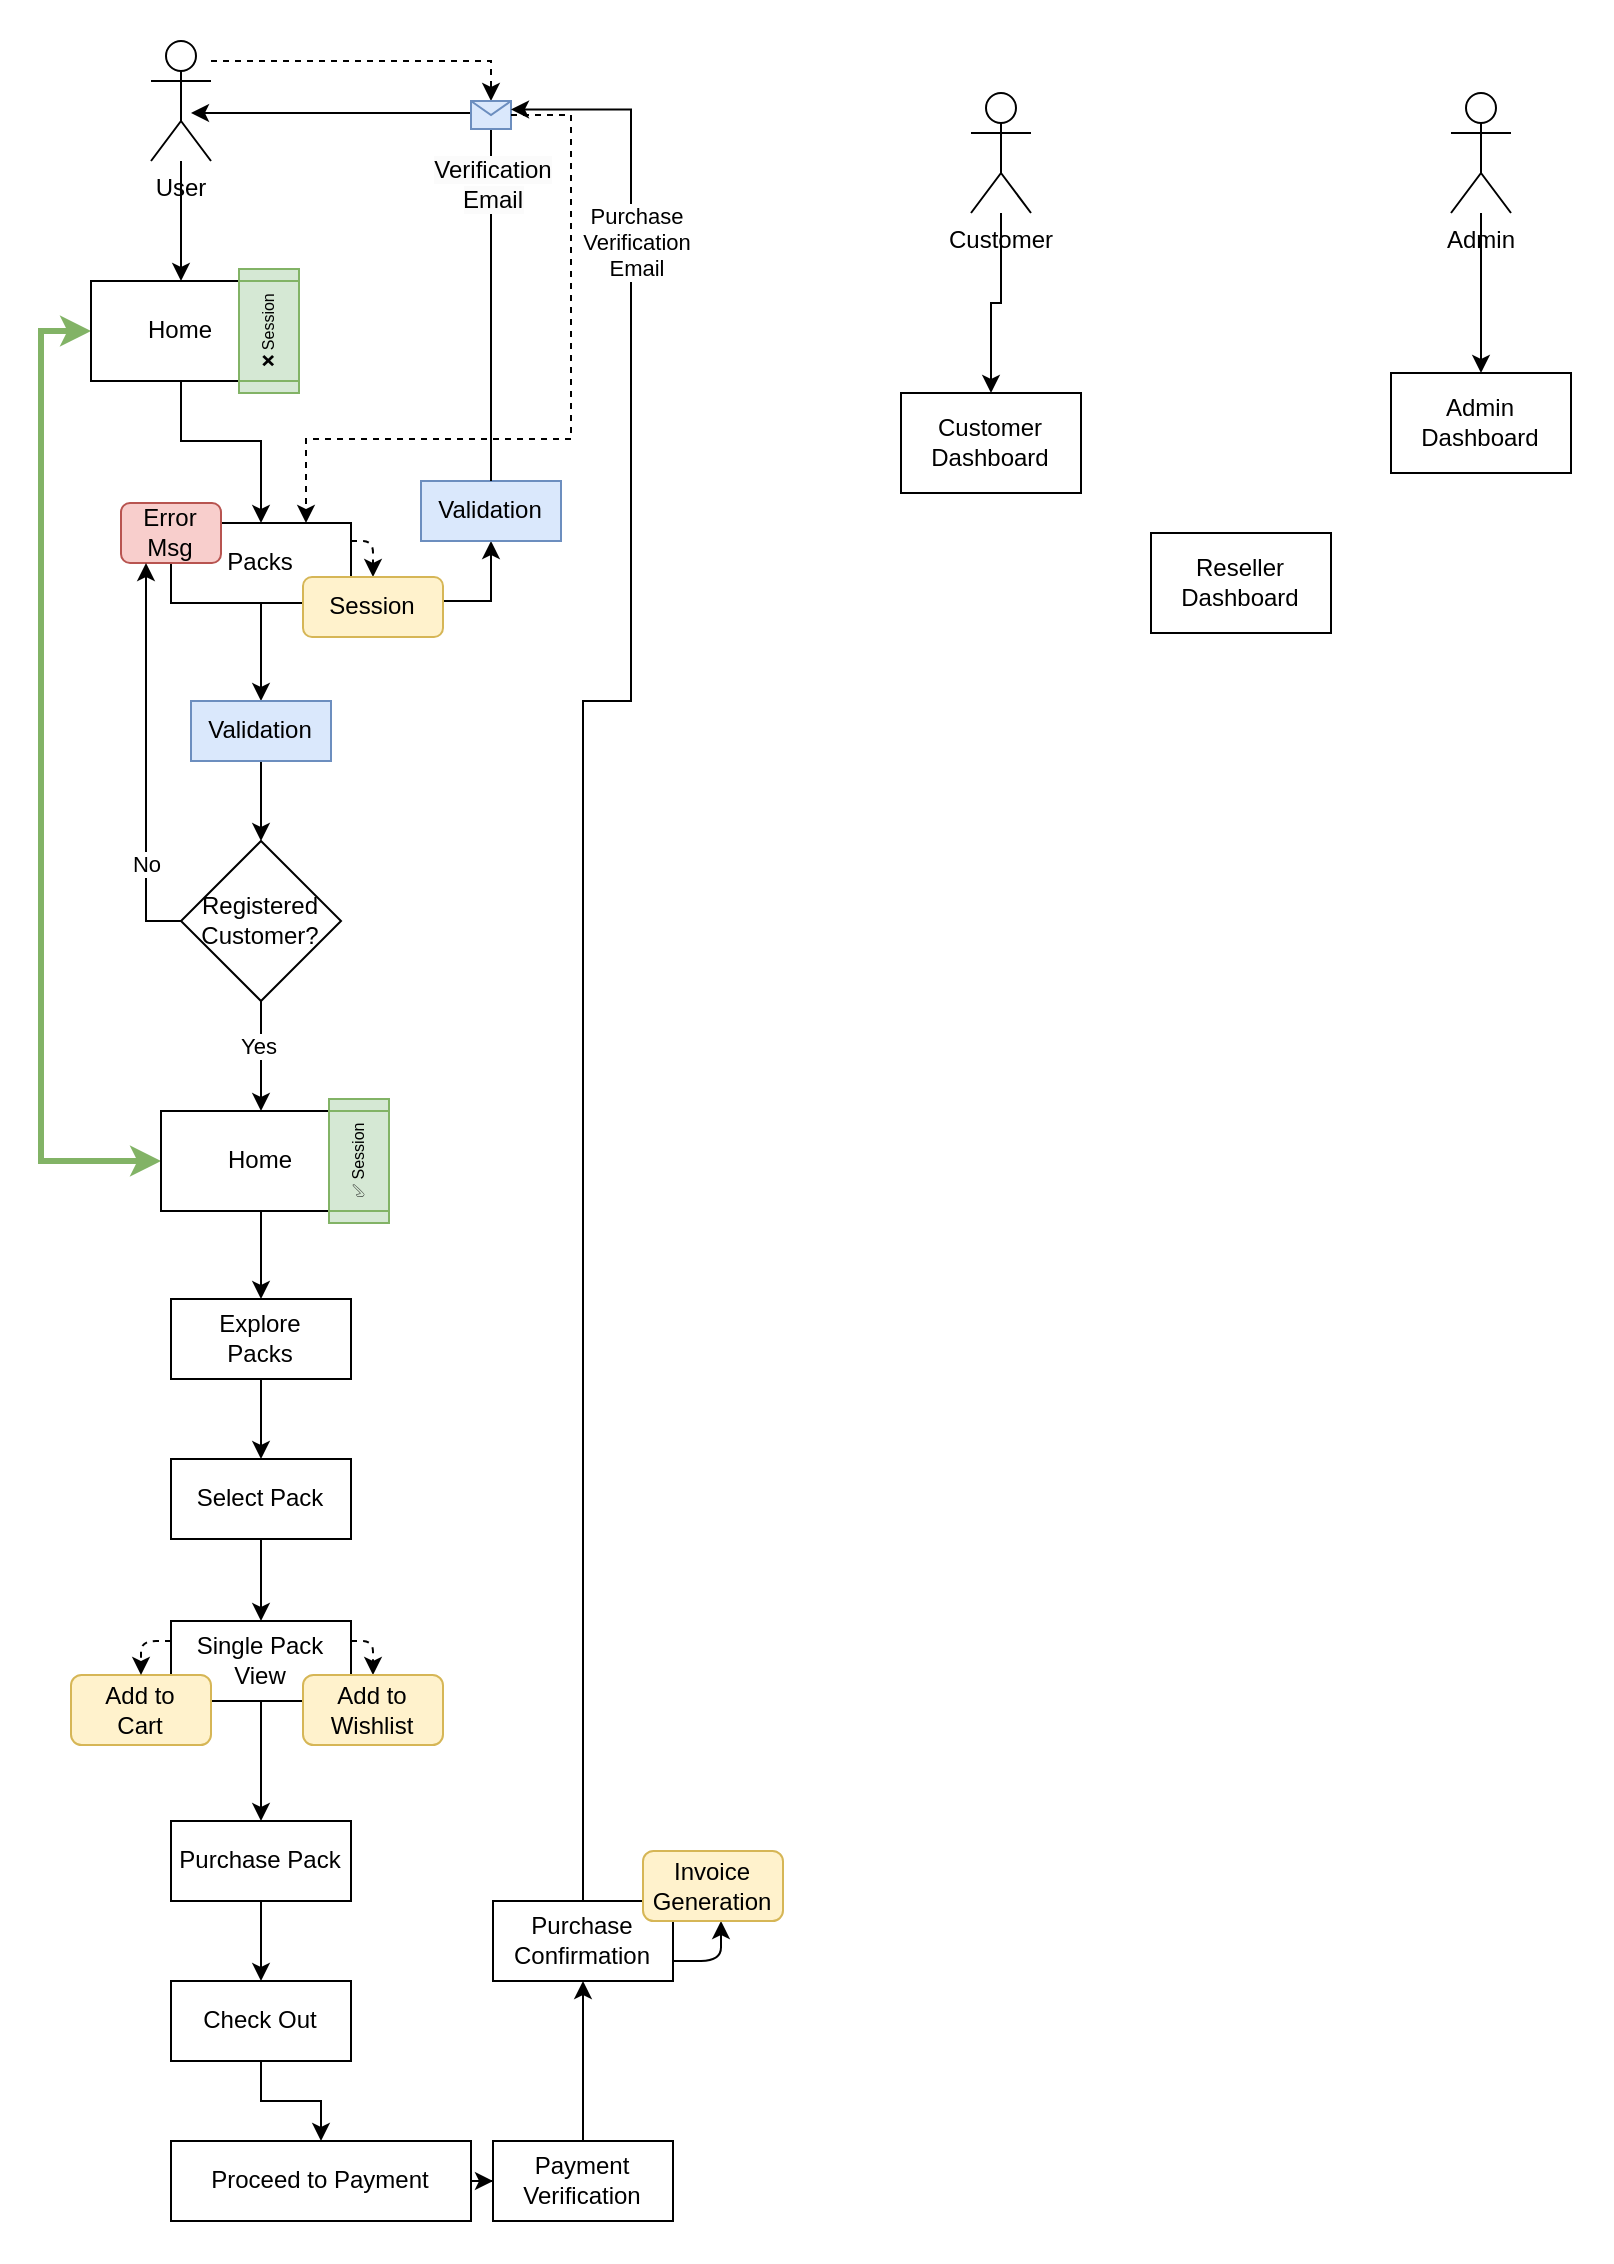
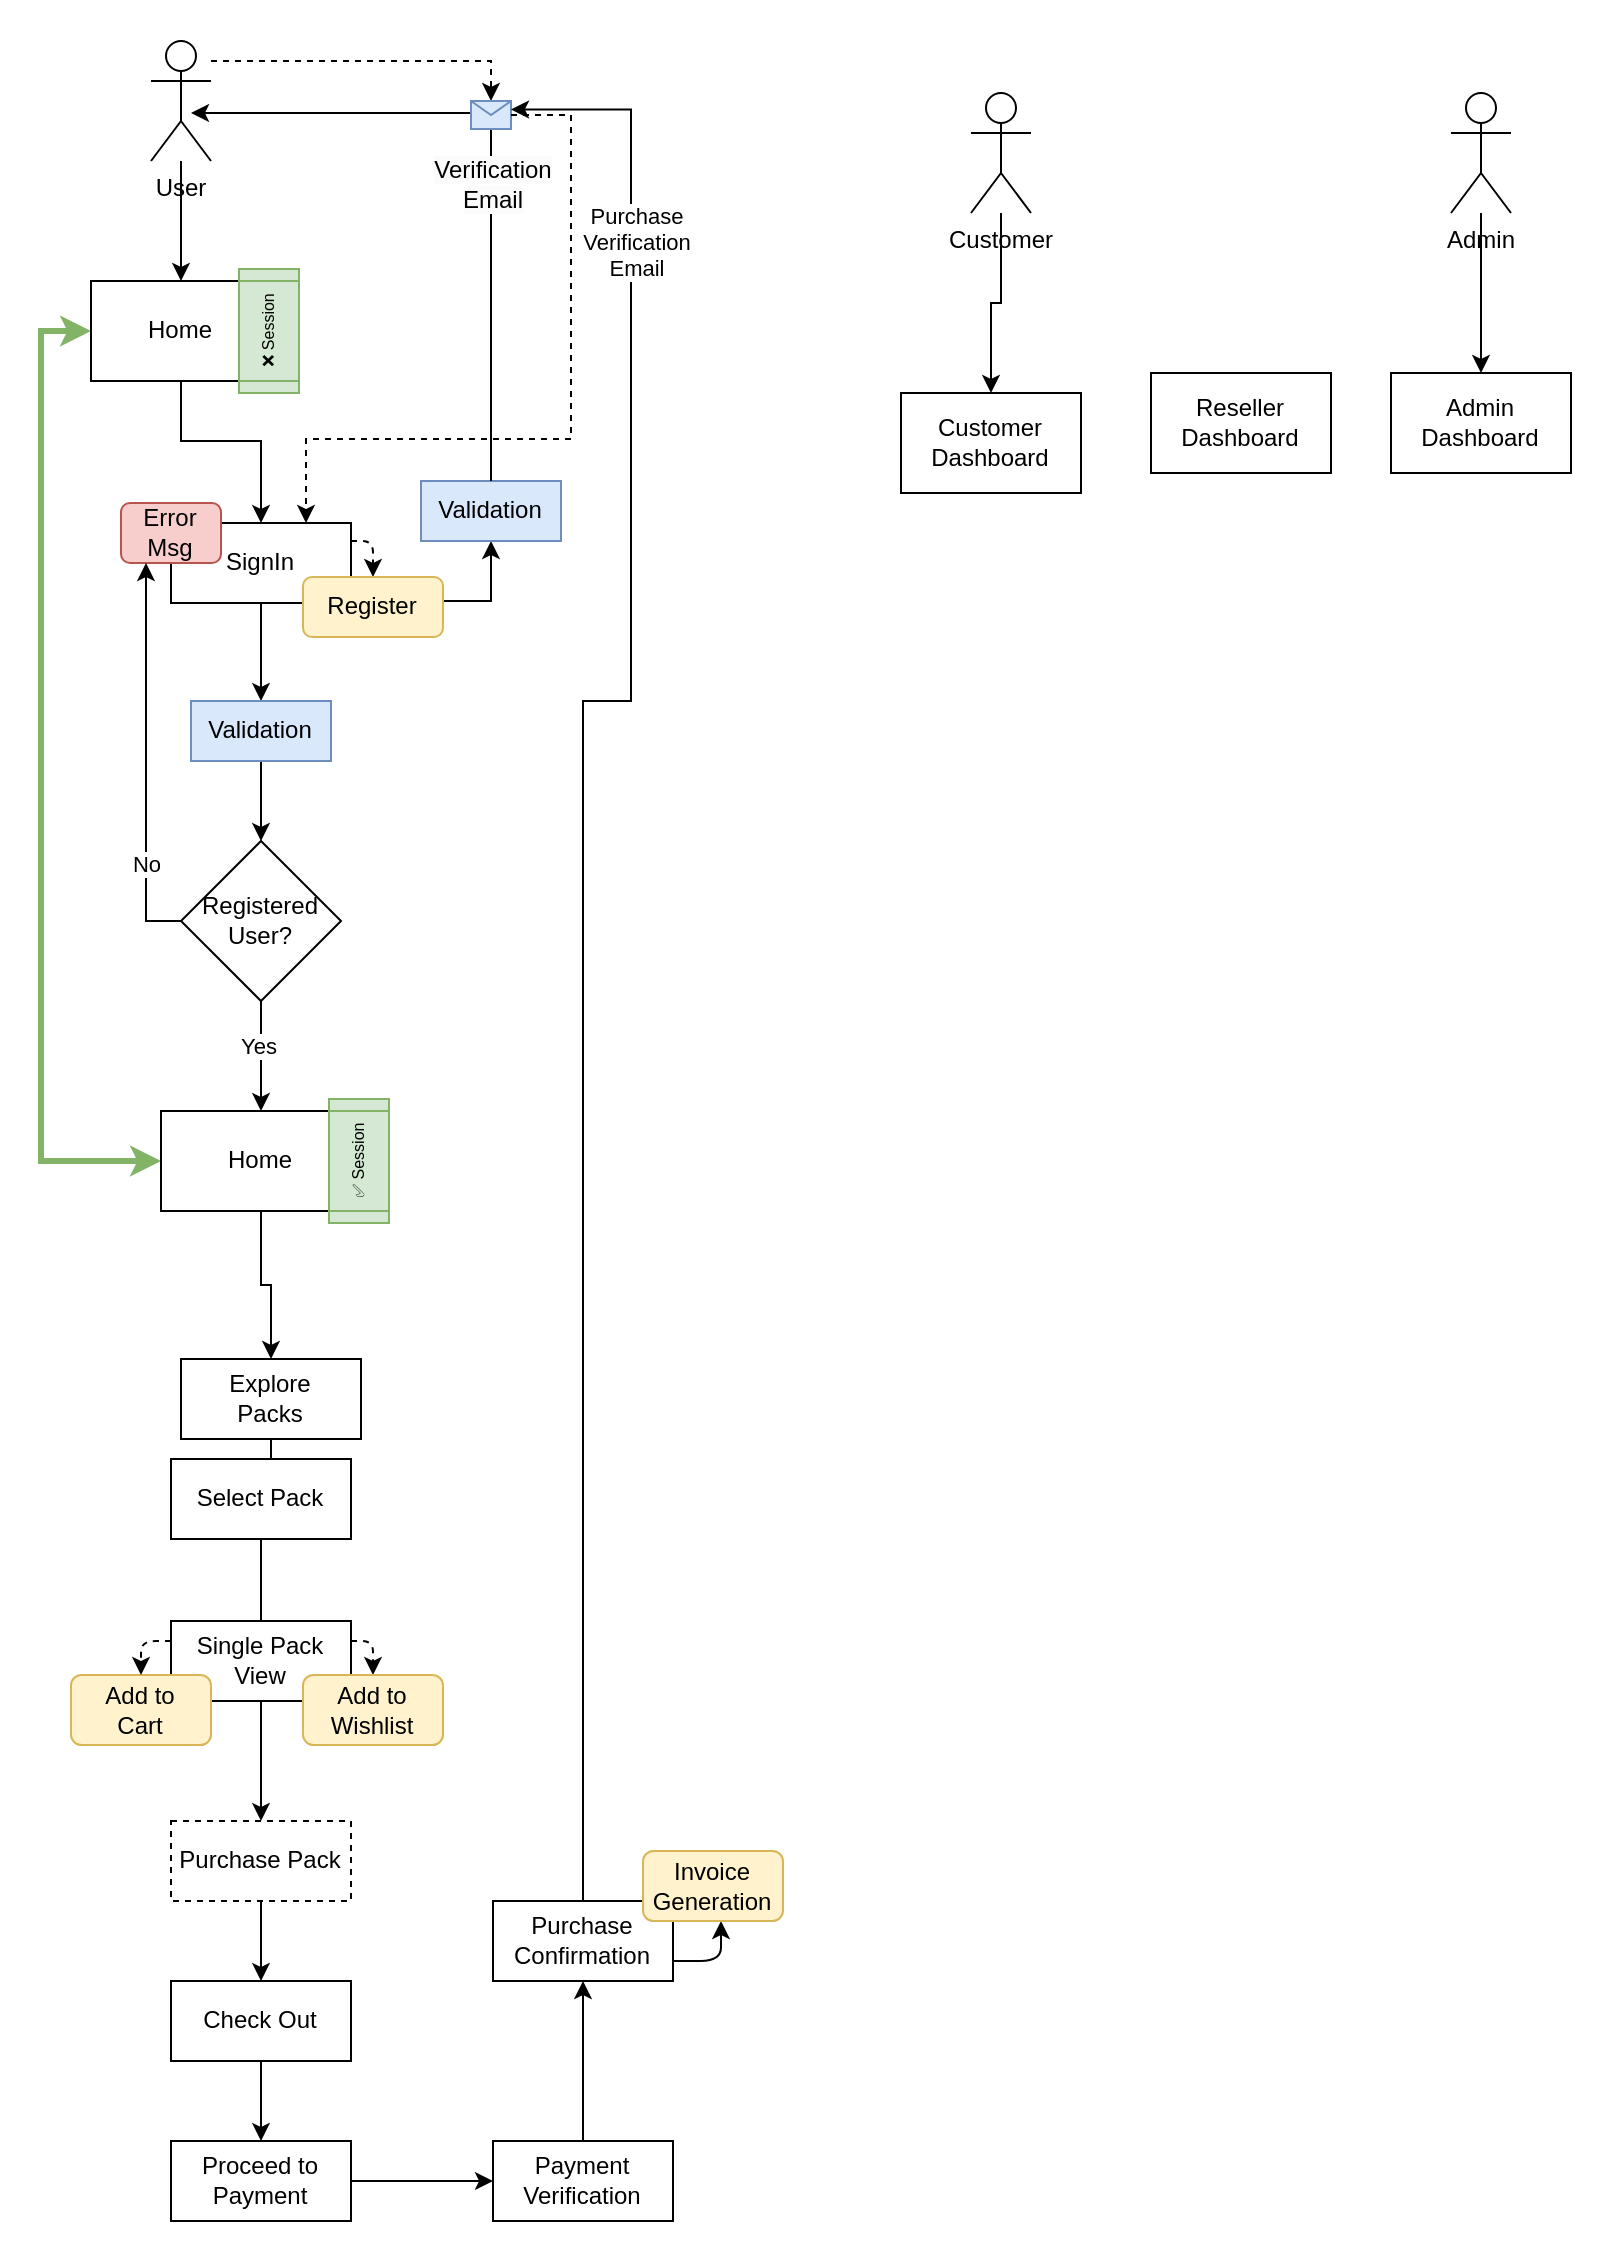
(261, 563) -> (261, 563)
(1241, 583) -> (1241, 423)
(373, 607) -> (373, 607)
(261, 921) -> (261, 921)
(261, 1339) -> (271, 1399)
(261, 1606) -> (261, 1611)
(261, 1861) -> (261, 1861)
(321, 2181) -> (261, 2181)
